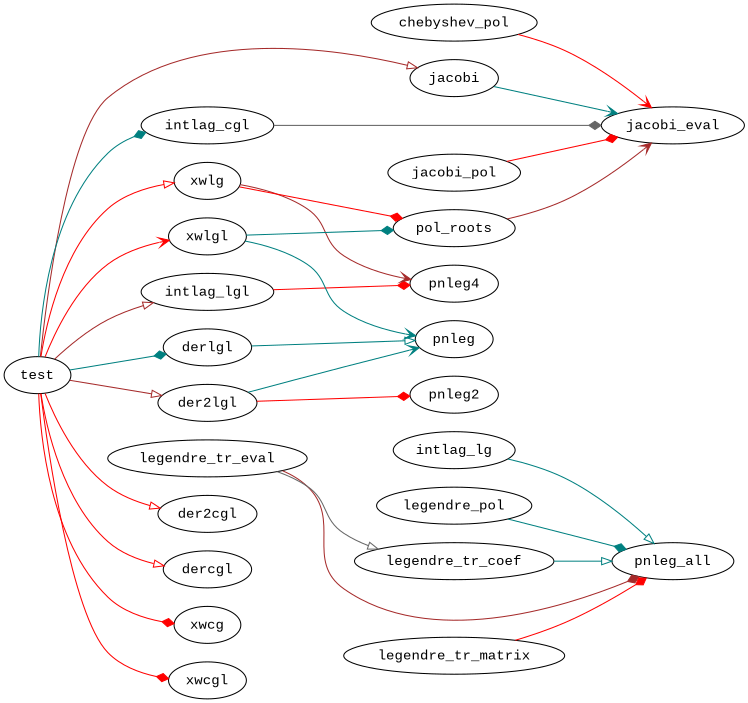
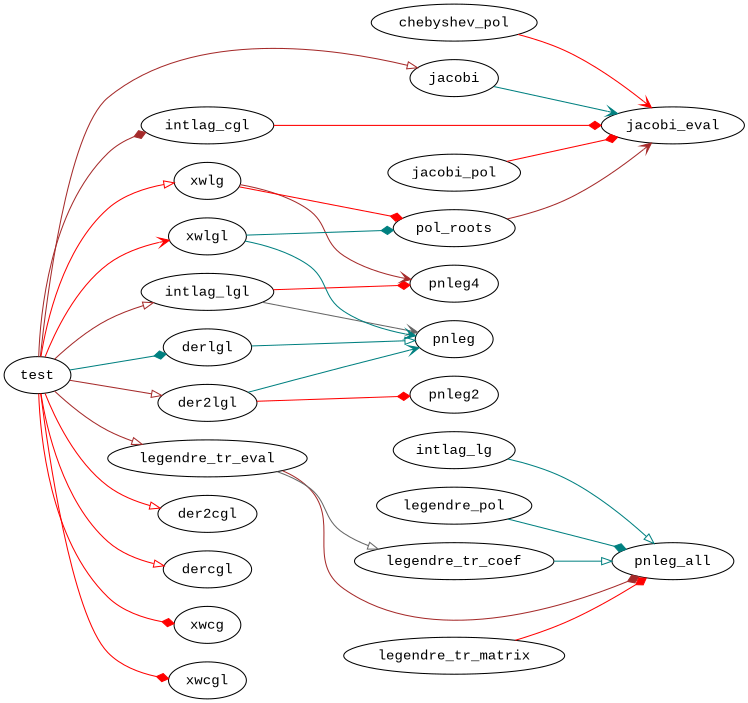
(431, 125) -> (431, 125)
(70, 210) -> (70, 210)
none -> (335, 316)
none -> (91, 420)
